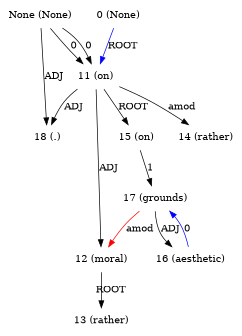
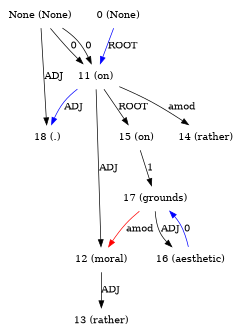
(64, 102) -> (64, 102)
(111, 290) -> (111, 290)
